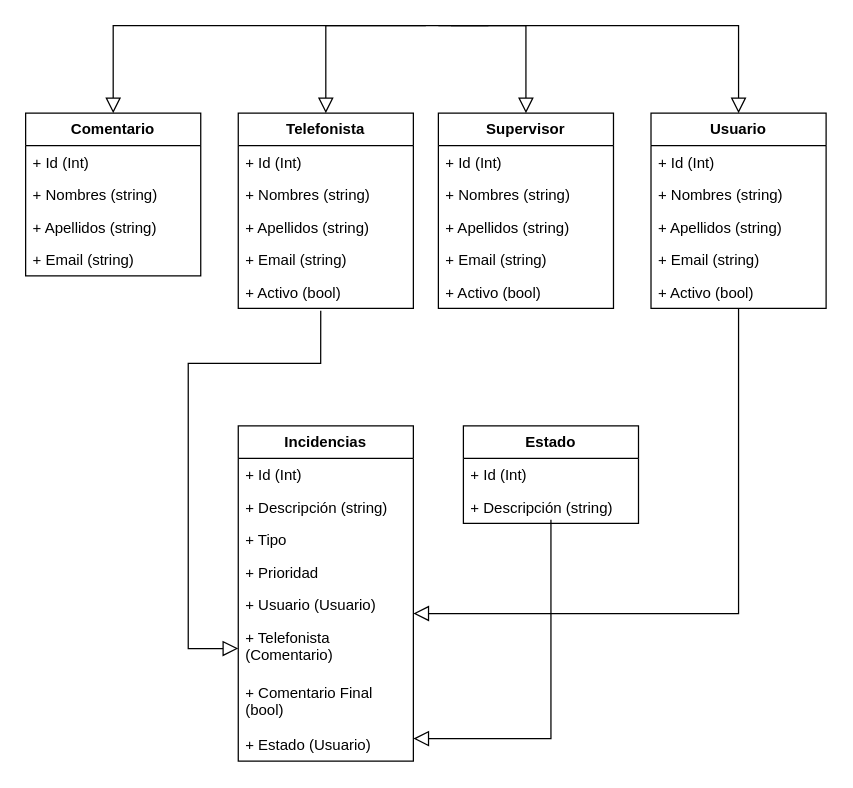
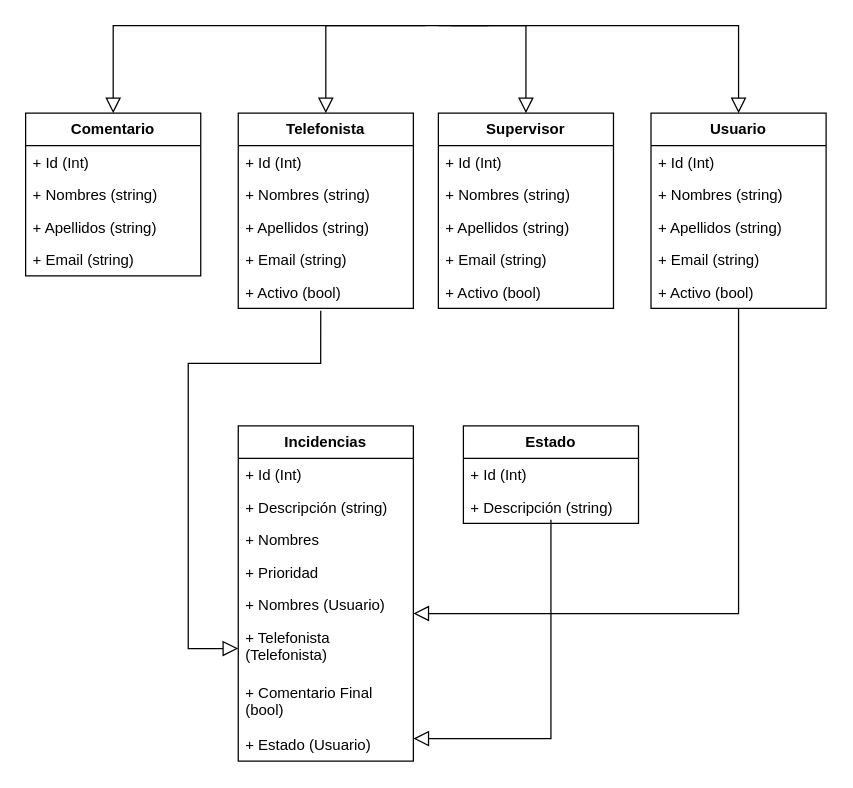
(267, 541) -> (281, 541)
(318, 606) -> (320, 606)
(327, 647) -> (327, 647)
